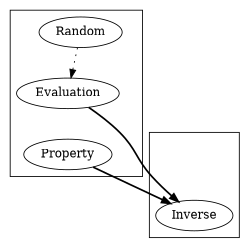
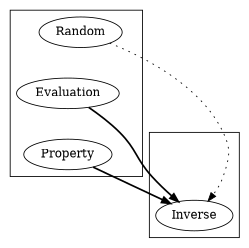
(75, 59) -> (200, 99)
